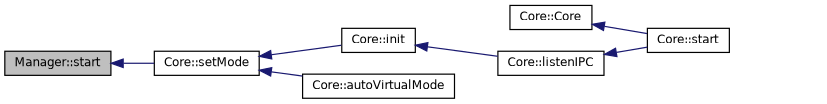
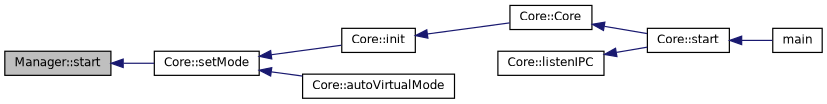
none -> (797, 40)
(463, 52) -> (469, 28)
